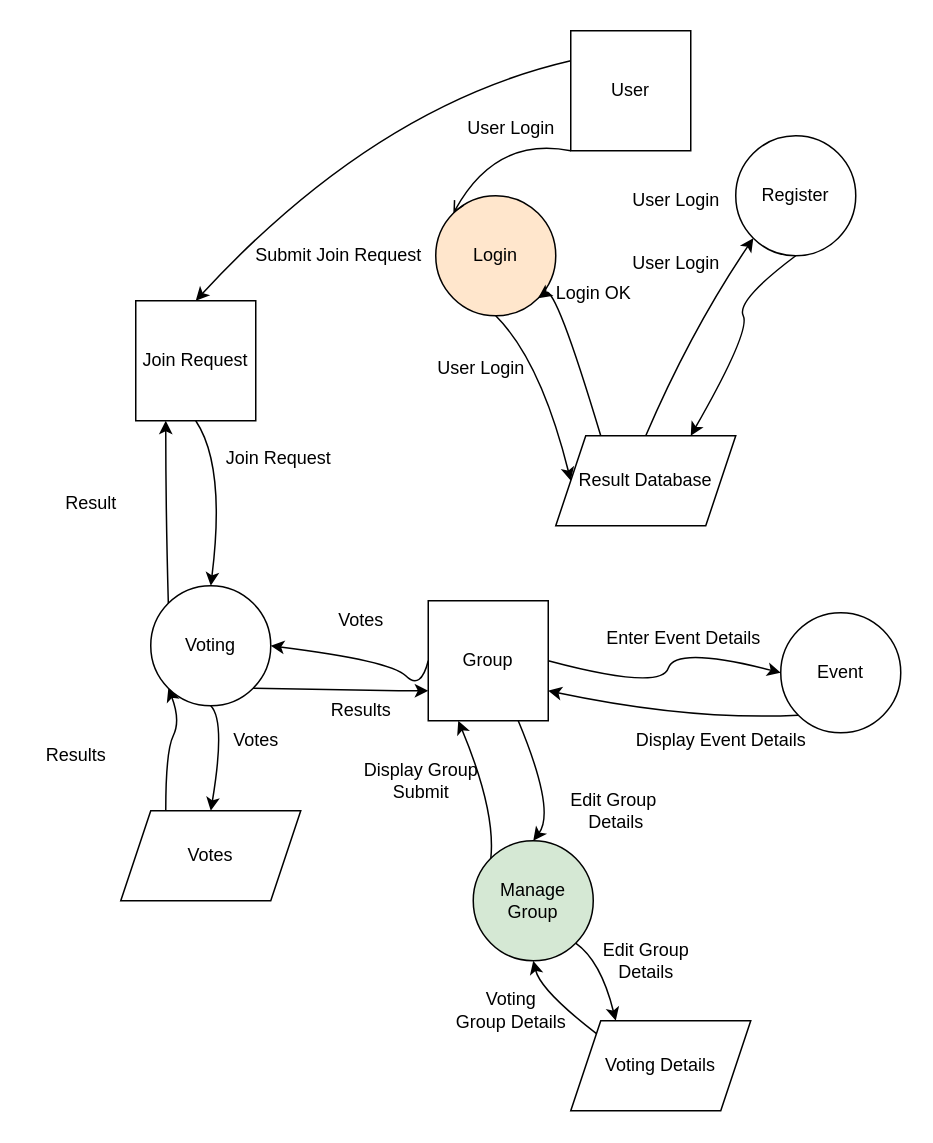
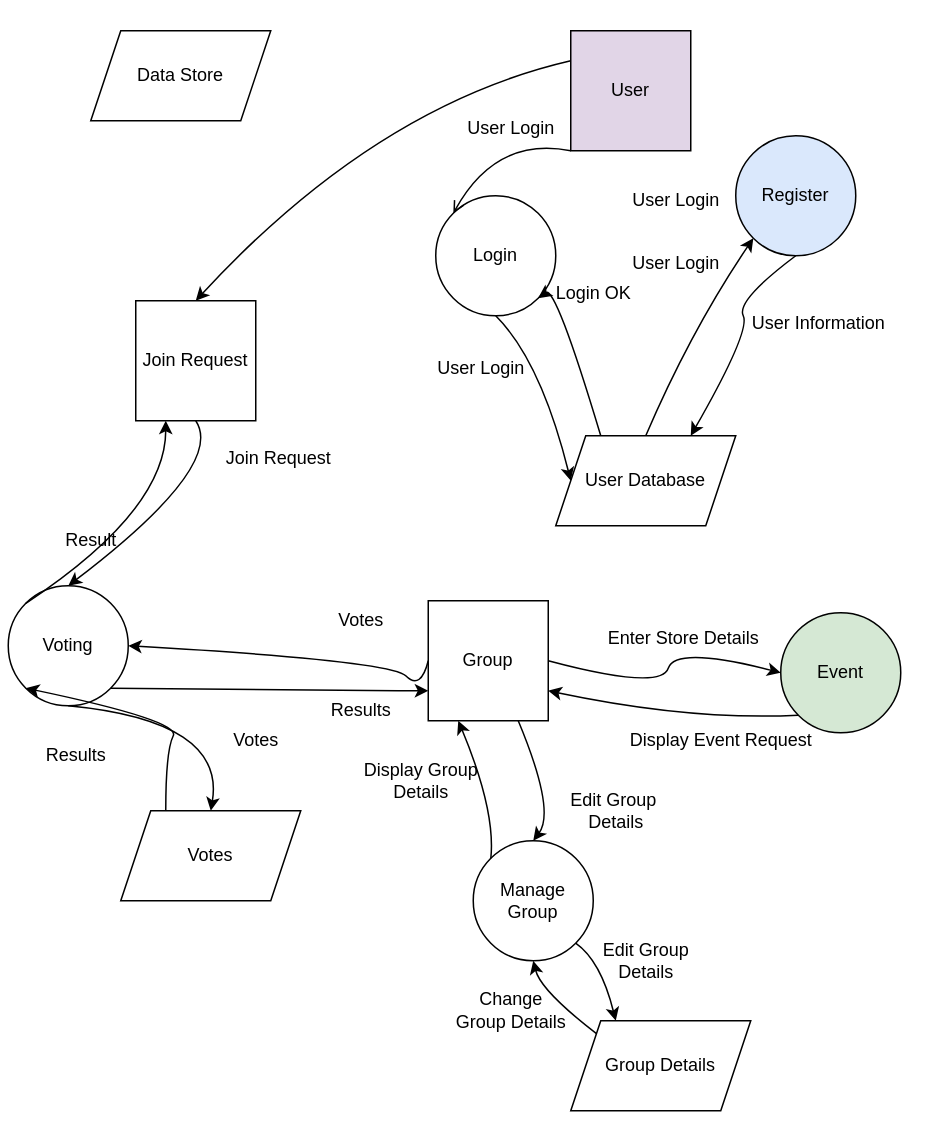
none -> (181, 76)
(631, 91) -> (631, 91)
(796, 196) -> (796, 196)
(338, 256) -> none
(496, 256) -> (496, 256)
none -> (818, 323)
(646, 481) -> (646, 481)
(91, 503) -> (91, 541)
(684, 638) -> (684, 638)
(211, 646) -> (68, 646)
(841, 673) -> (841, 673)
(722, 740) -> (722, 740)
(422, 781) -> (422, 781)
(533, 901) -> (533, 901)
(512, 1010) -> (512, 1010)
(661, 1066) -> (661, 1066)
